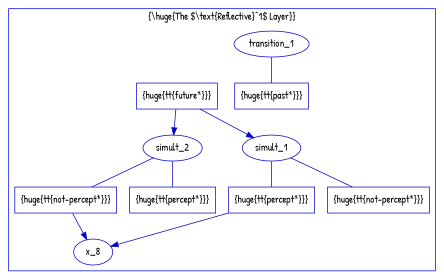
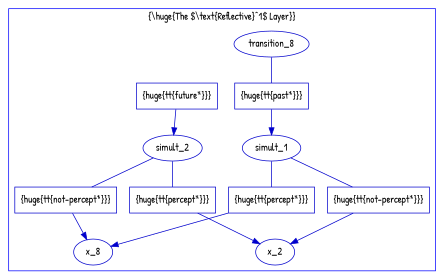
(272, 44) -> (272, 44)
(224, 122) -> (272, 119)
none -> (275, 252)
